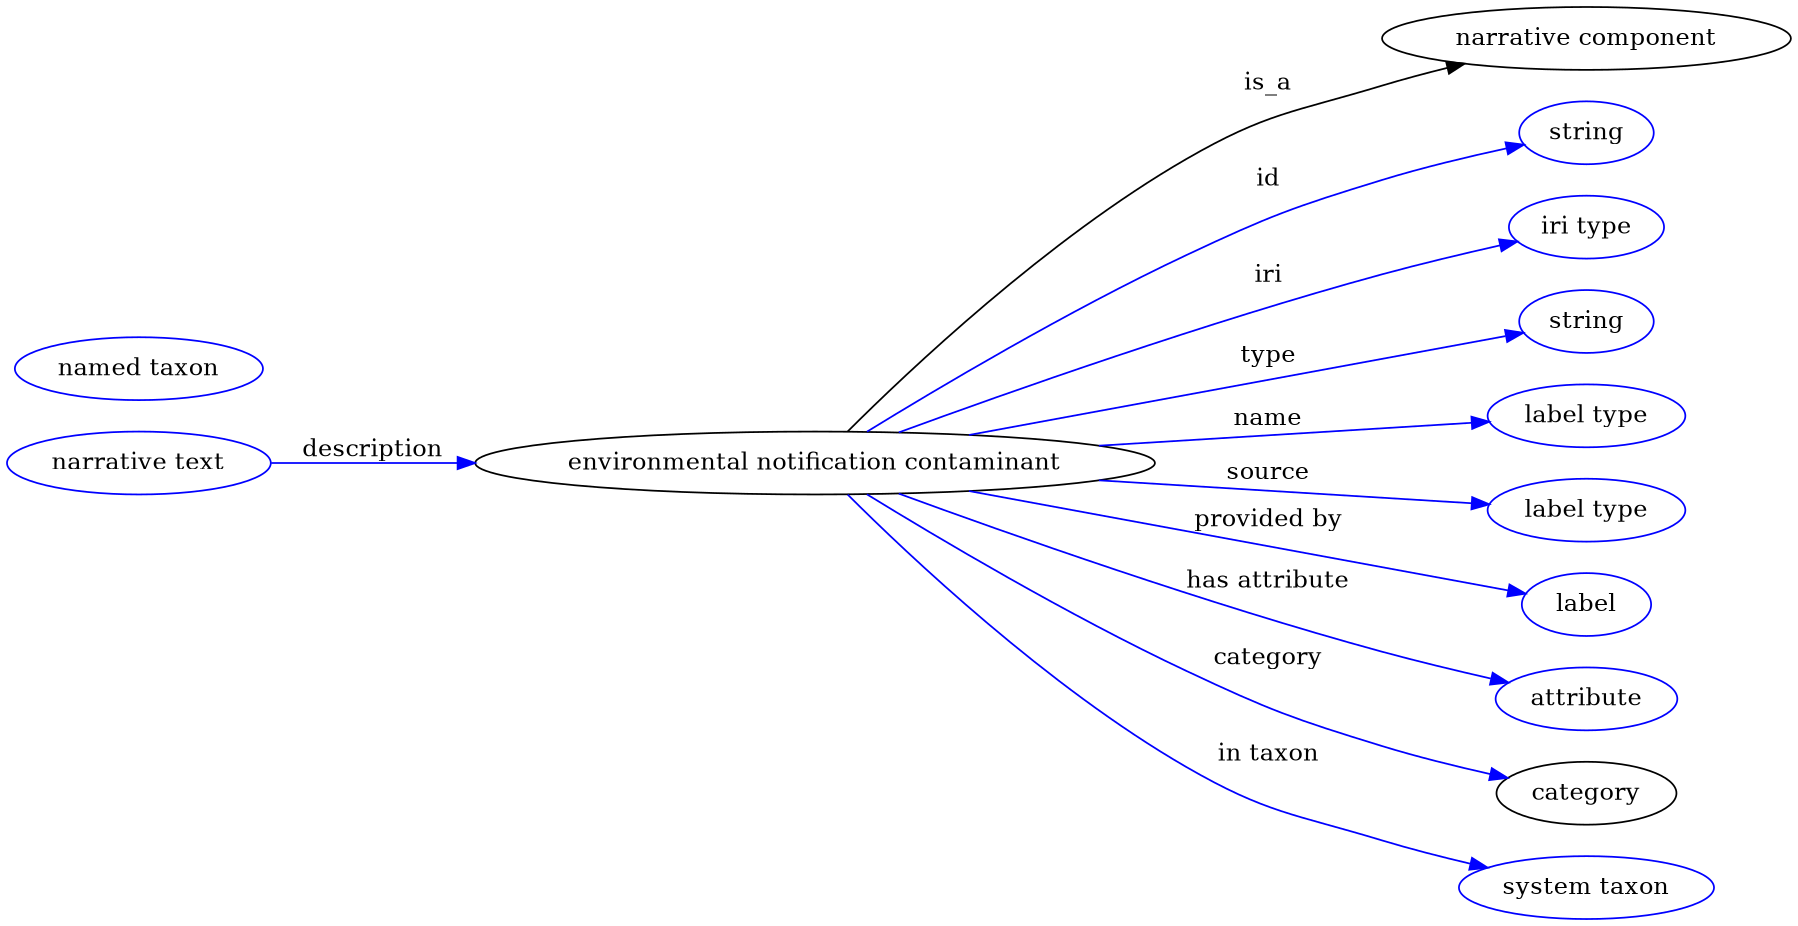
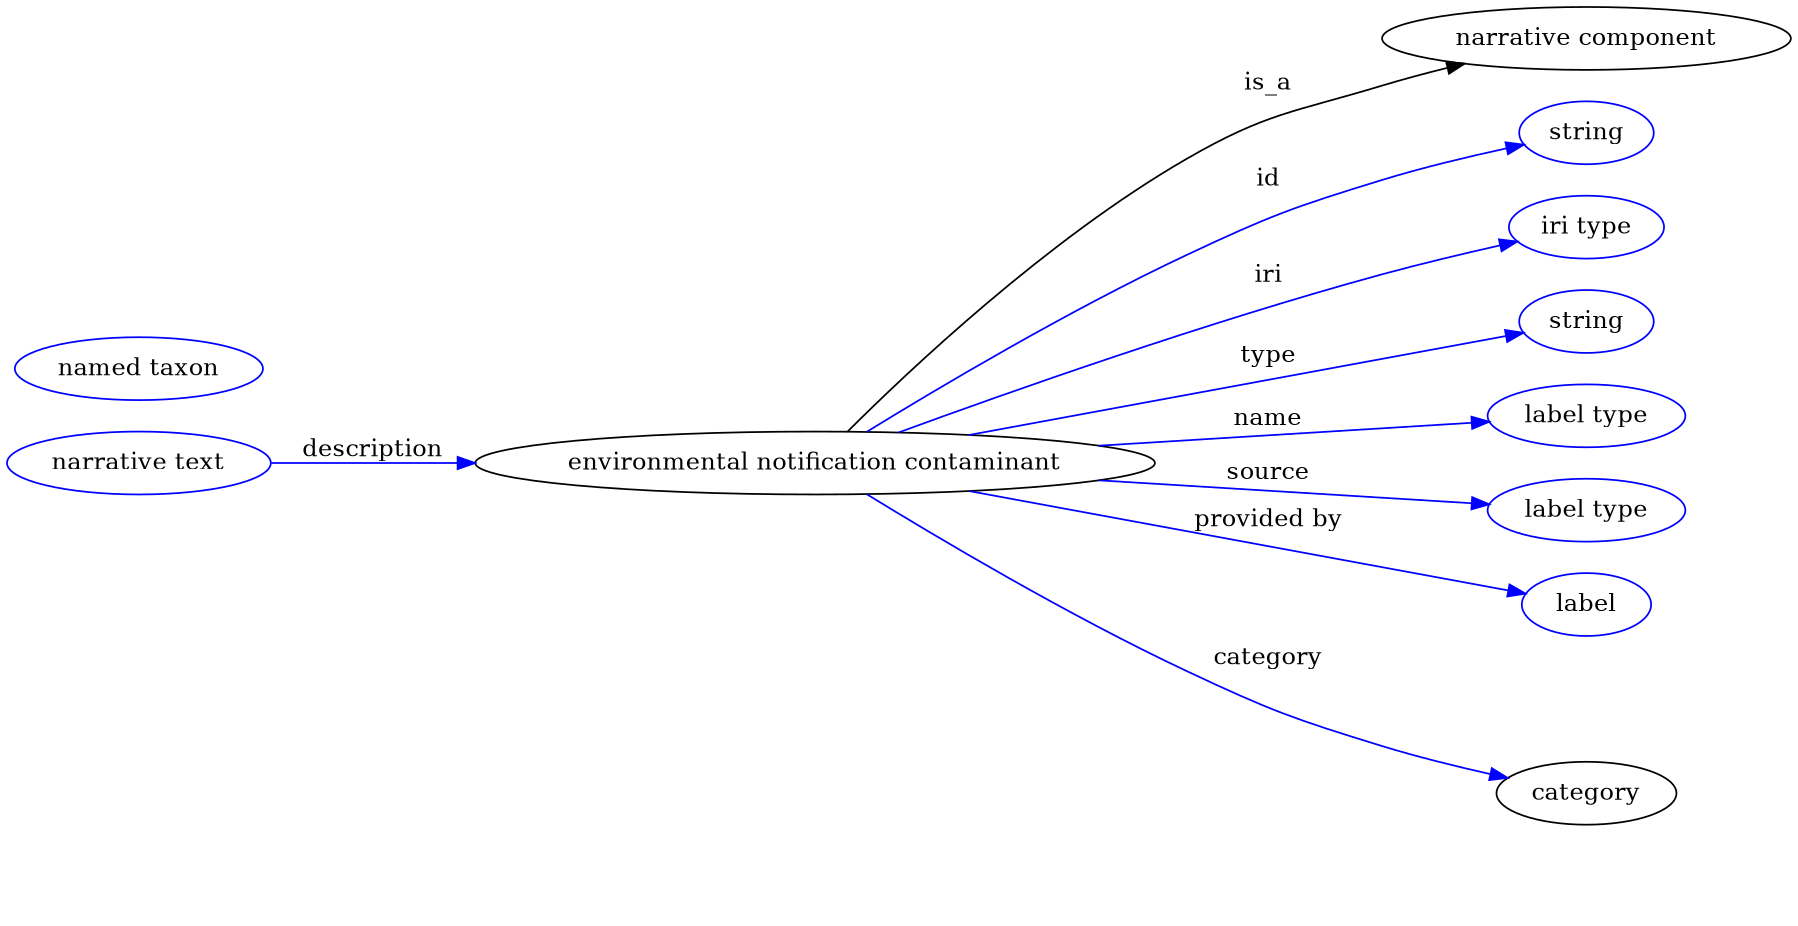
(1586, 699) -> none
(1586, 888) -> none
